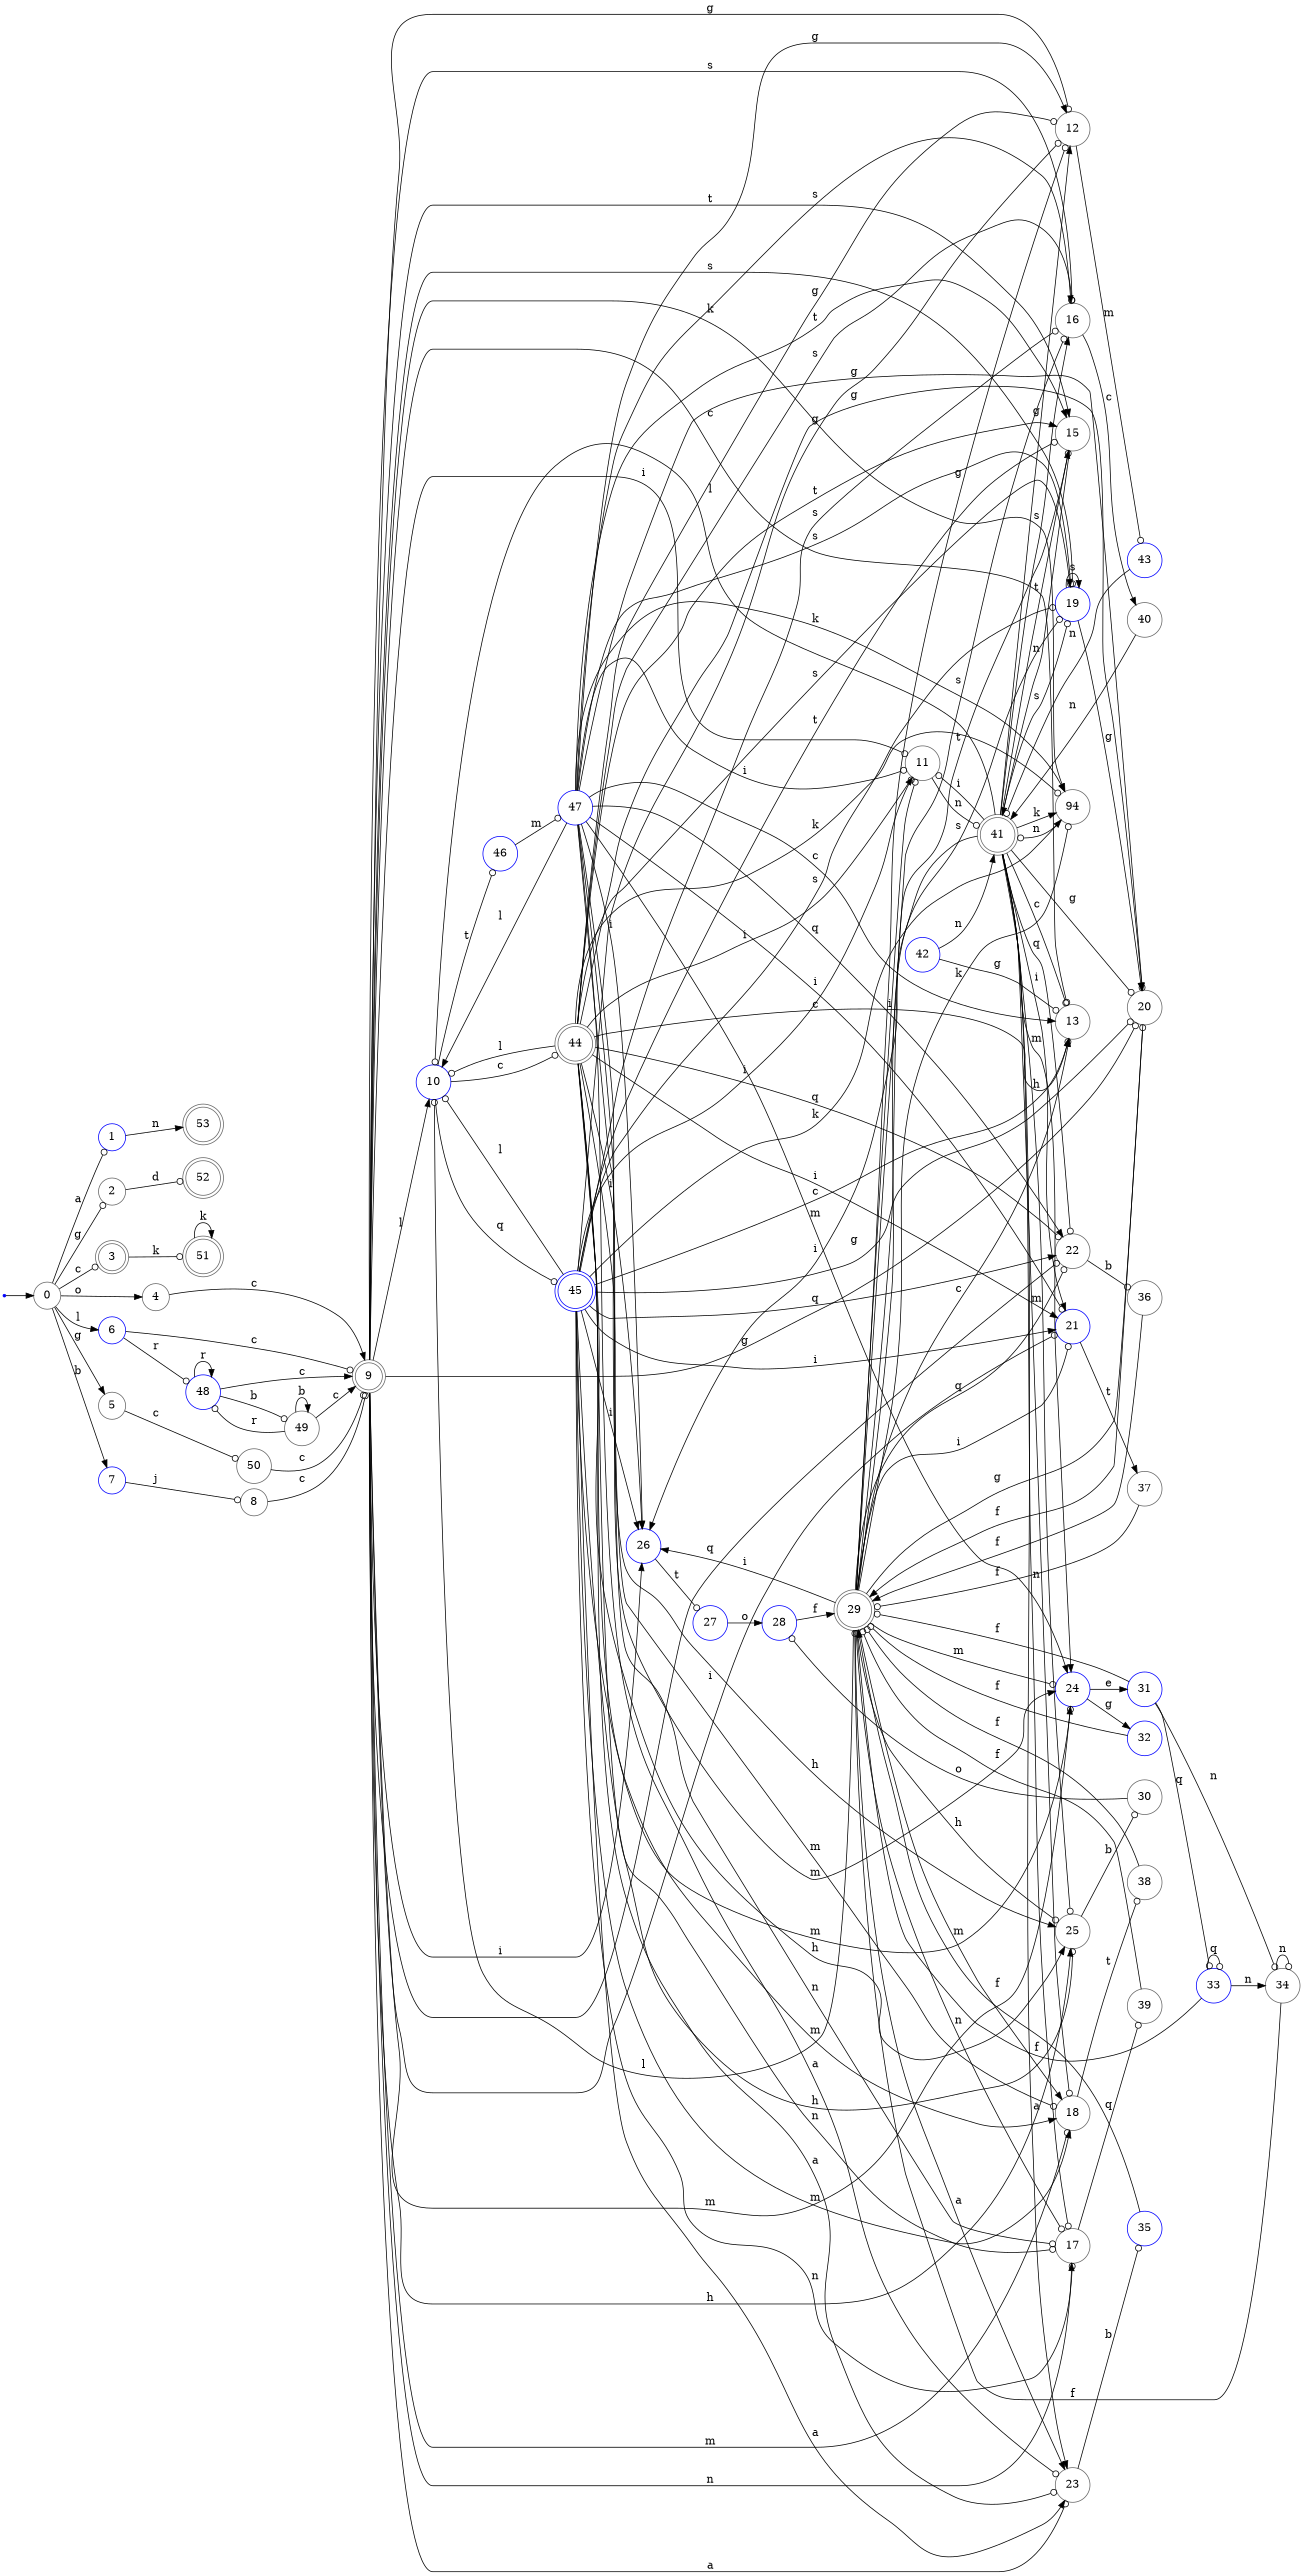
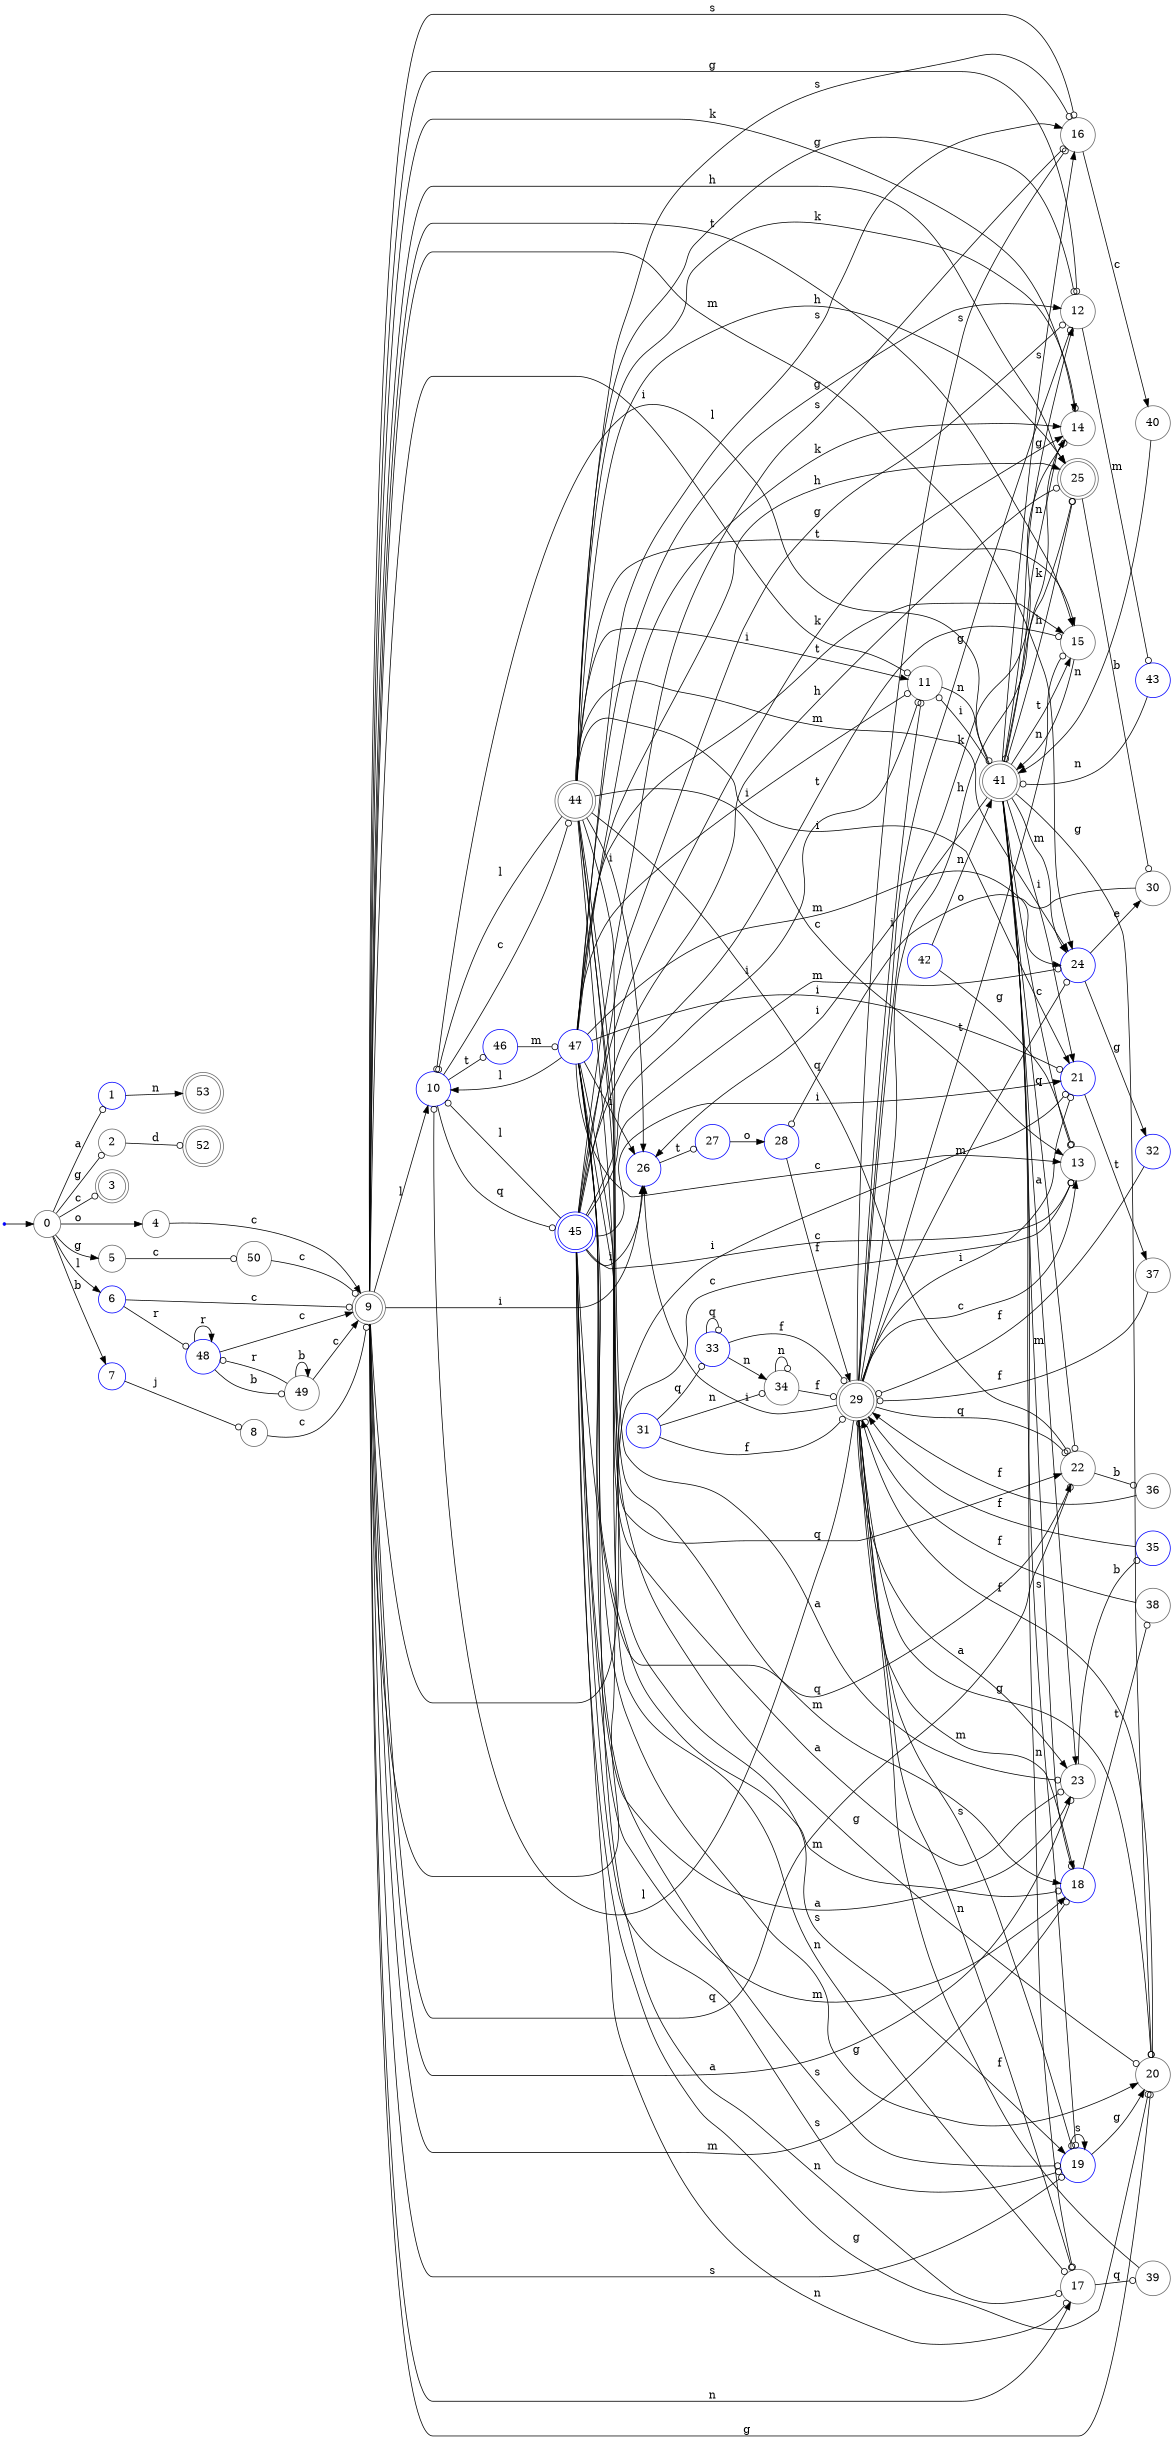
(1073, 807) -> (1078, 428)
(203, 1256) -> none
(1105, 1689) -> (1113, 930)
(1073, 1931) -> (1078, 479)
(1073, 2113) -> (1078, 1885)
